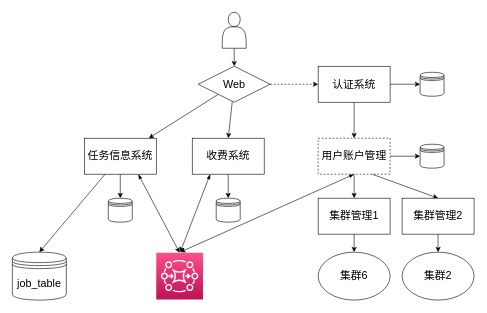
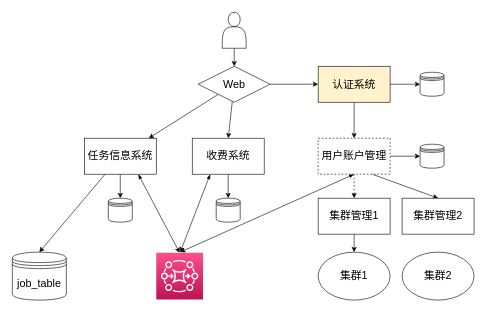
(292, 84) -> (292, 84)
(354, 84) -> (354, 84)
(354, 183) -> (354, 183)
(438, 246) -> none
(354, 276) -> (354, 276)
